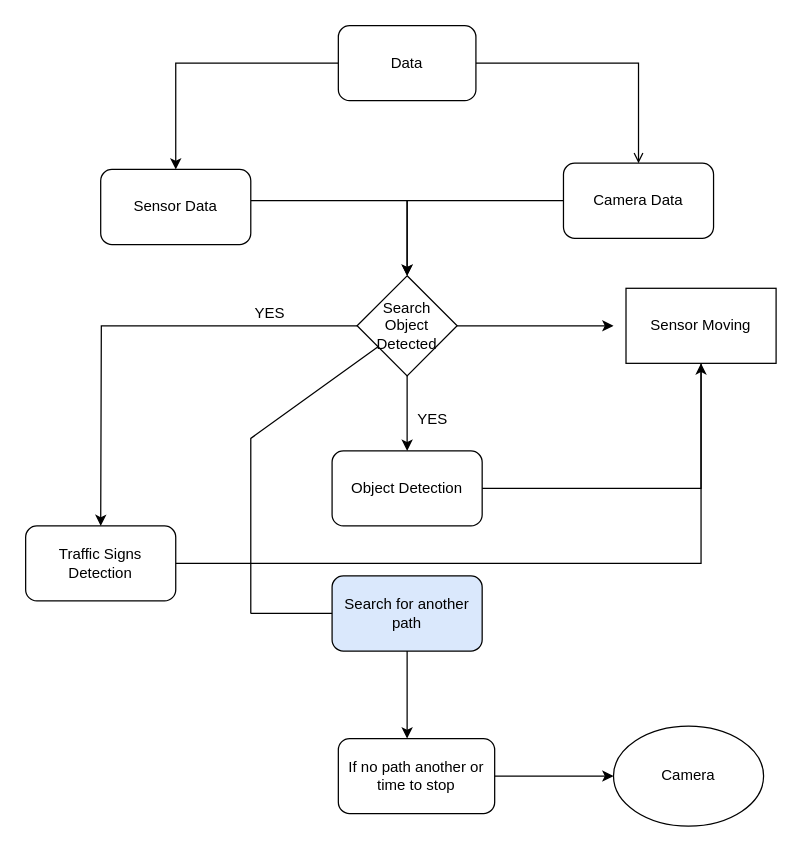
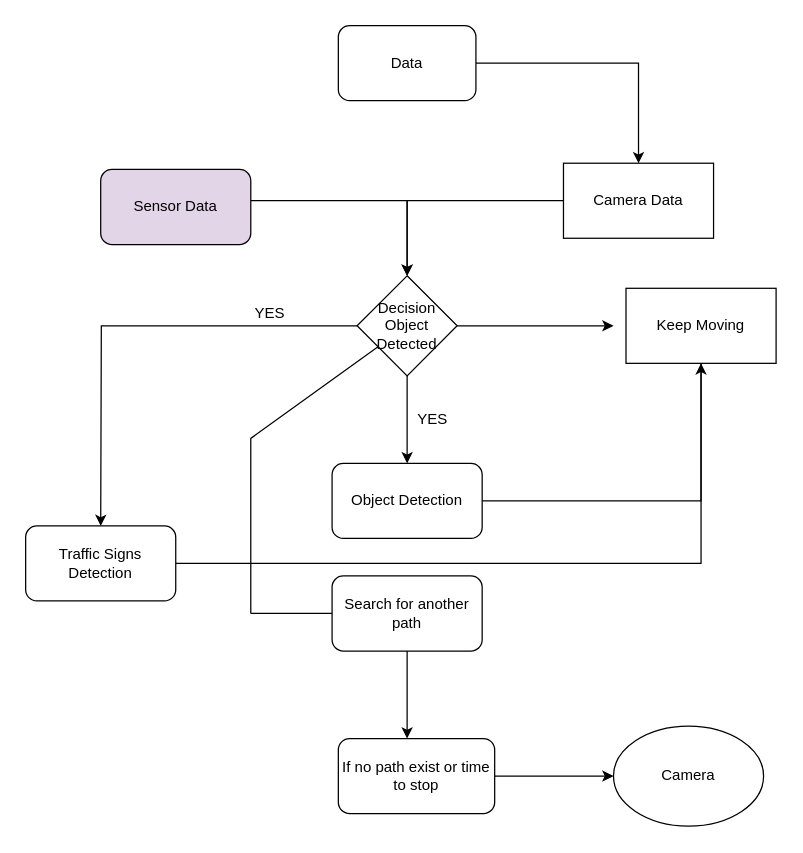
(208, 63) -> none
(638, 155) -> (638, 153)
(638, 201) -> (638, 201)
(176, 207) -> (176, 207)
(407, 326) -> (407, 326)
(701, 326) -> (701, 326)
(407, 488) -> (407, 501)
(407, 613) -> (407, 613)
(416, 776) -> (416, 776)
